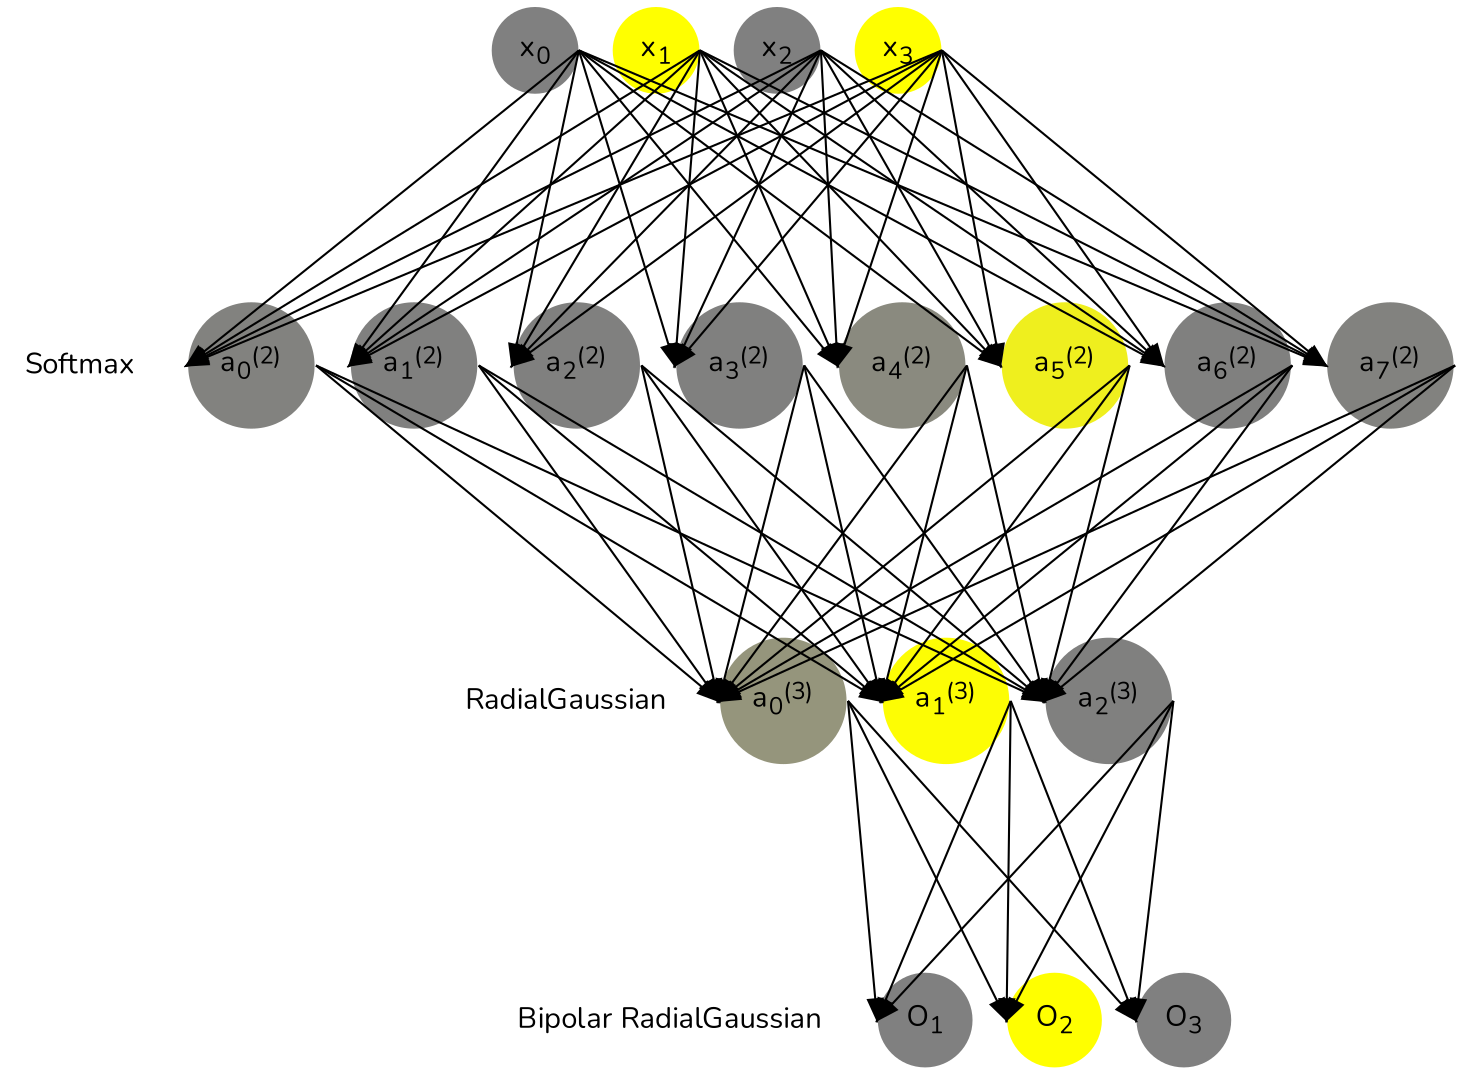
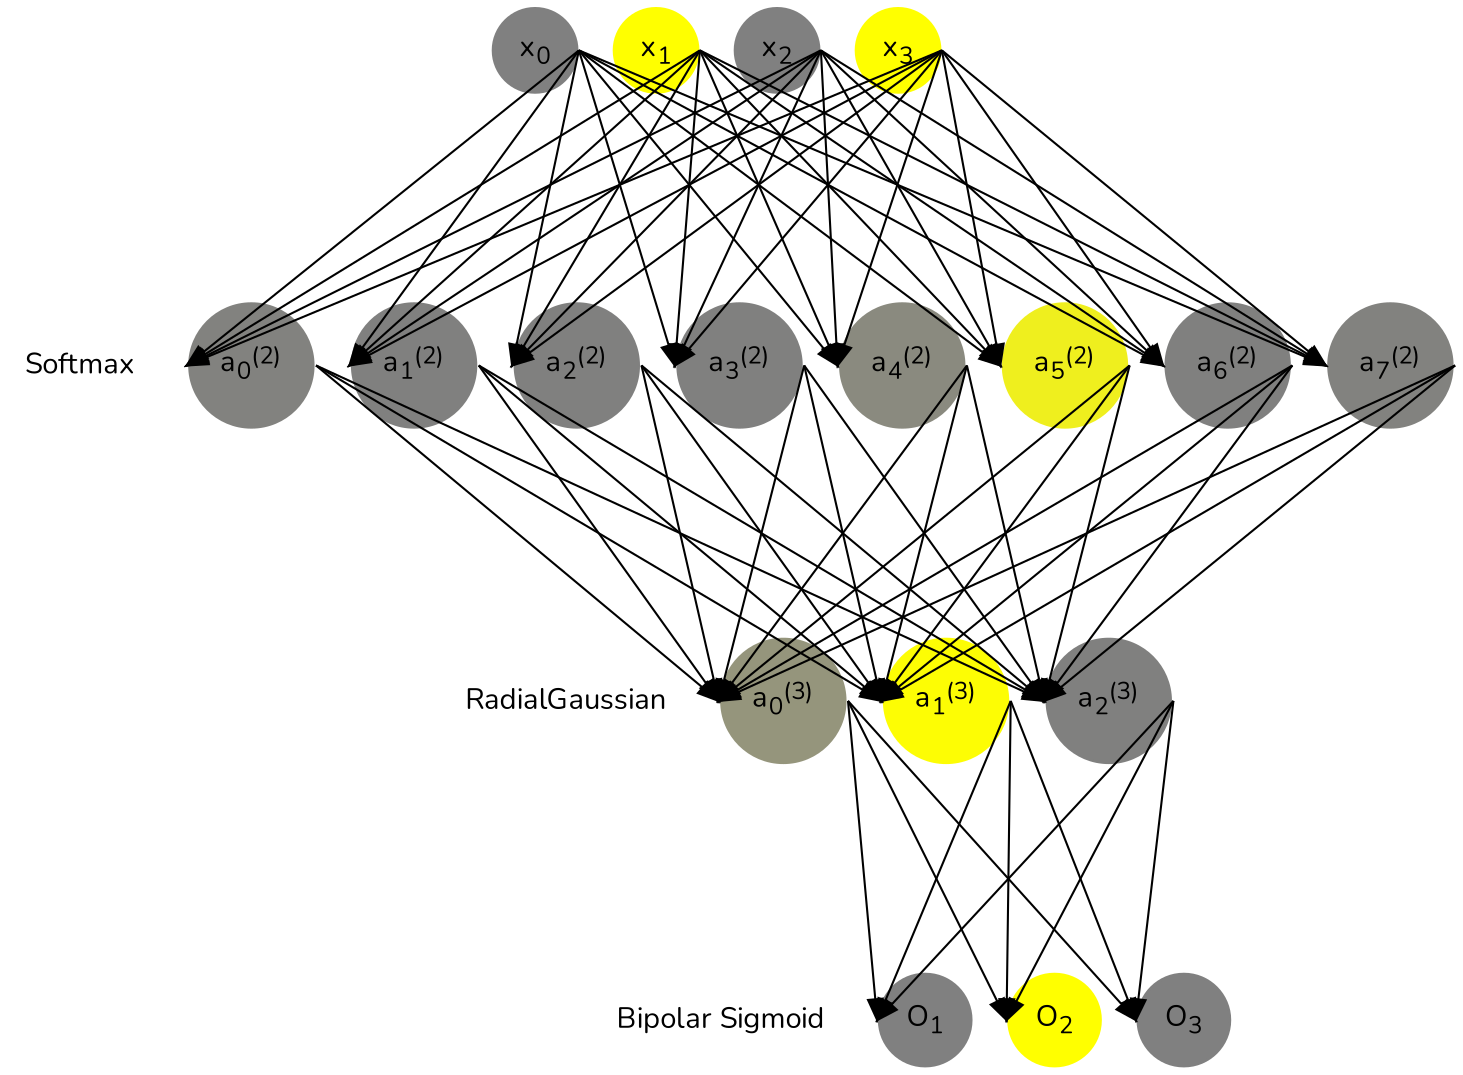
(671, 1020) -> (721, 1020)
